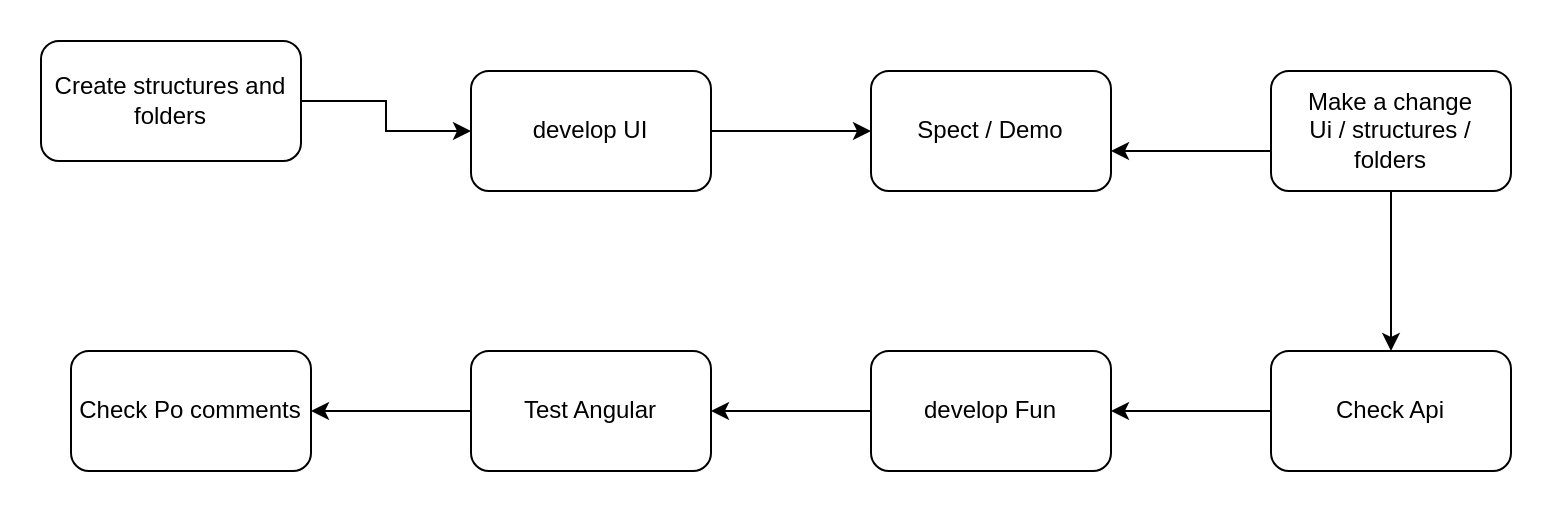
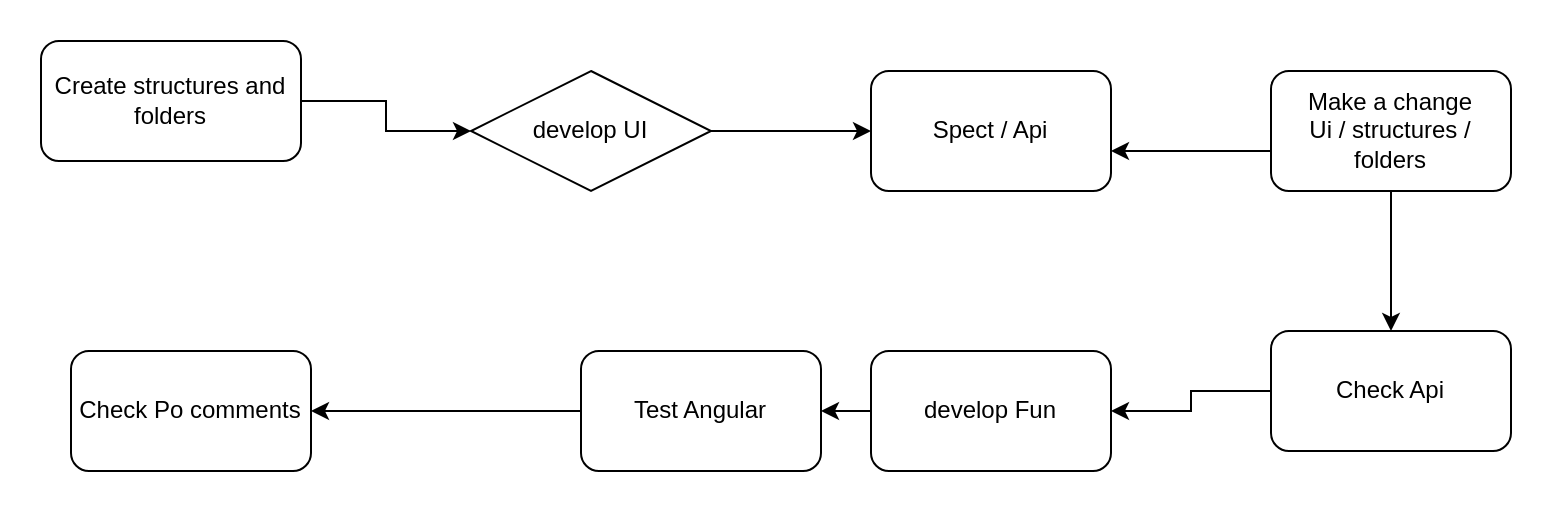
(591, 131) -> (591, 131)
(991, 131) -> (991, 131)
(591, 411) -> (701, 411)
(1391, 411) -> (1391, 391)
